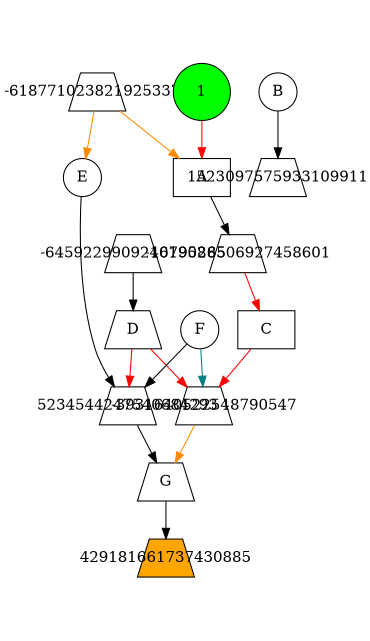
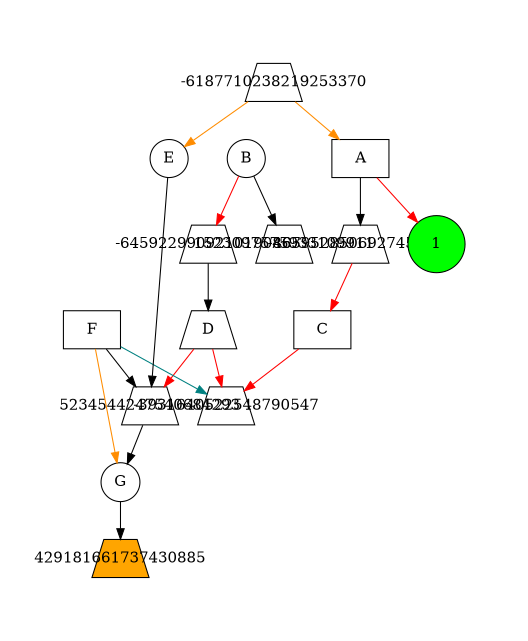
(202, 134) -> (394, 196)
none -> (230, 196)
(200, 330) -> (92, 330)
(187, 439) -> (105, 401)
(166, 482) -> (120, 482)
